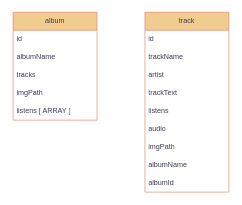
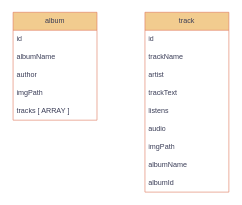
(29, 75) -> (29, 75)
(47, 111) -> (47, 111)
